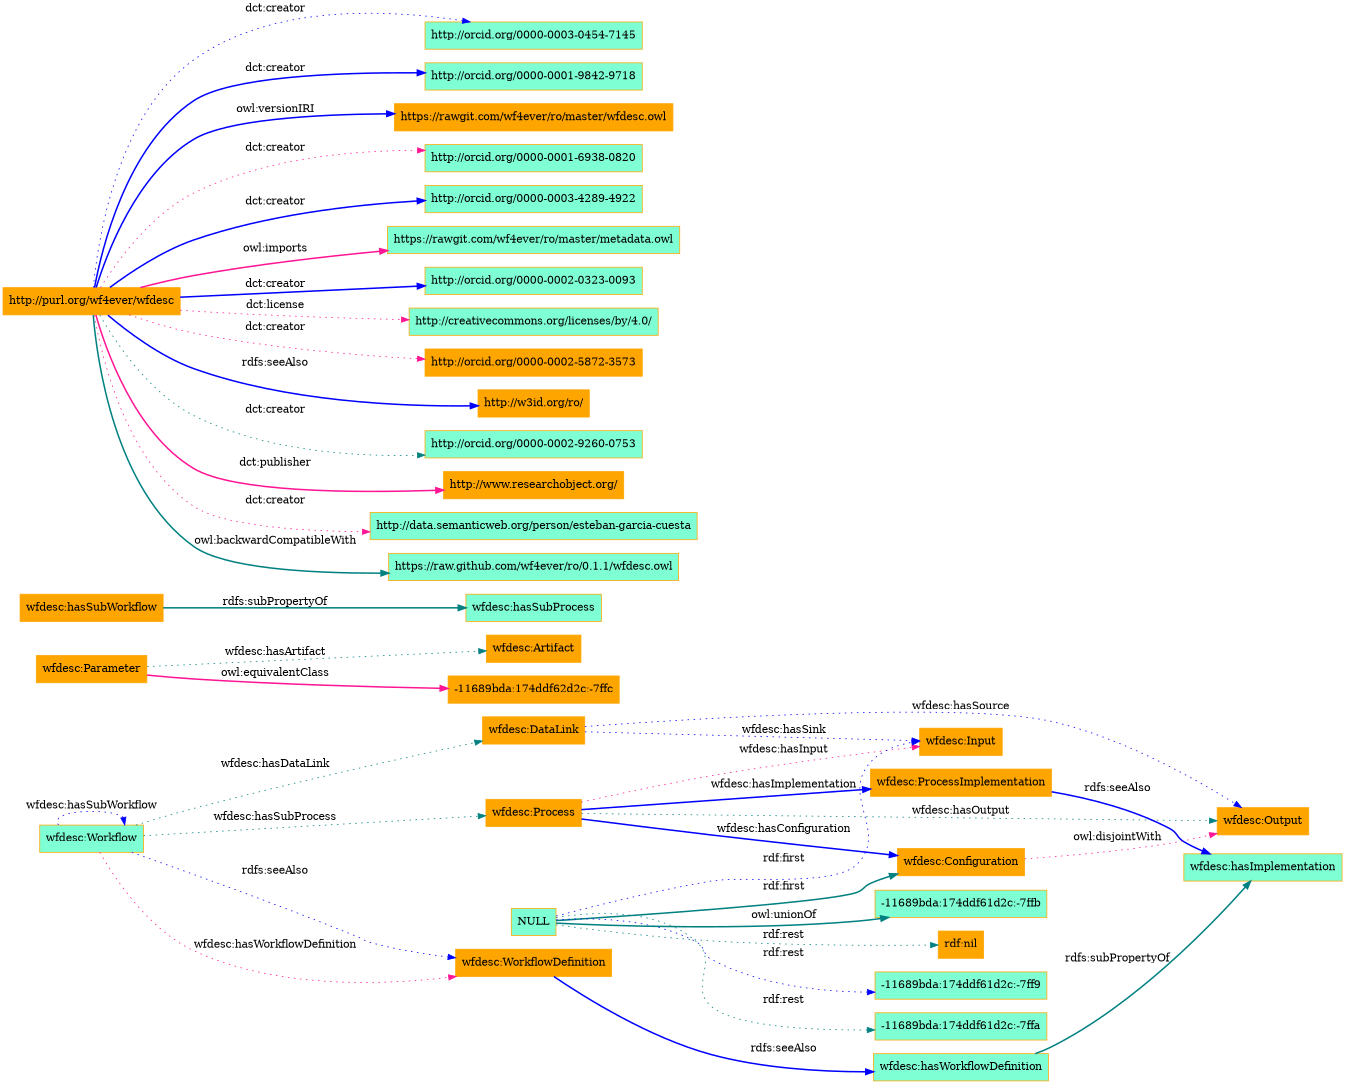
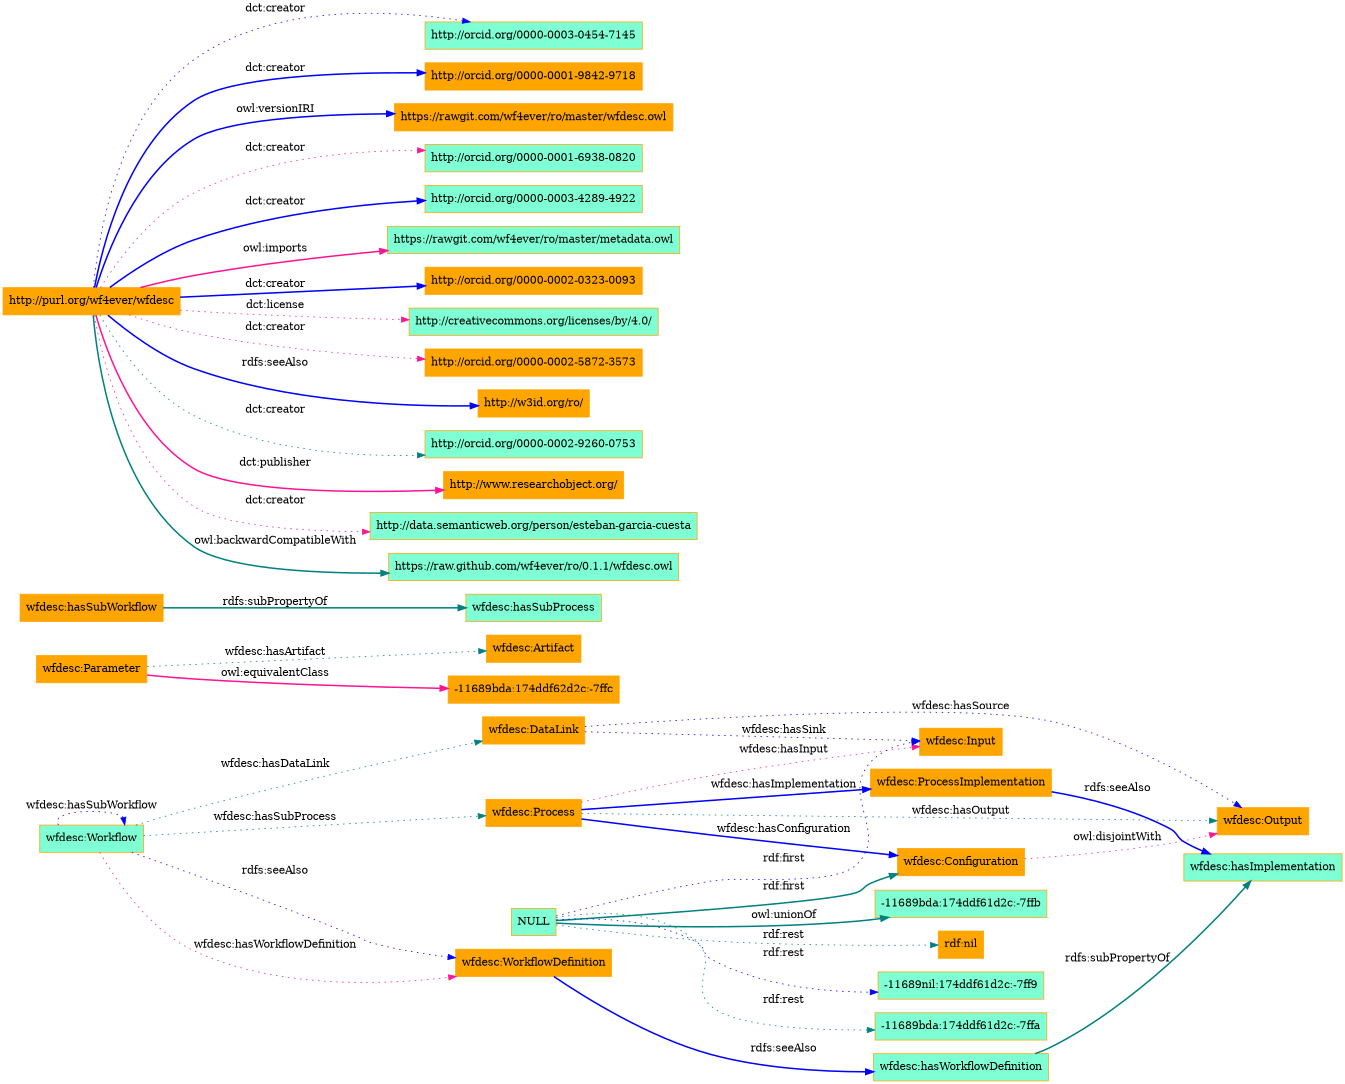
(534, 76) -> (534, 76)
(534, 281) -> (534, 281)
(961, 986) -> (961, 986)
